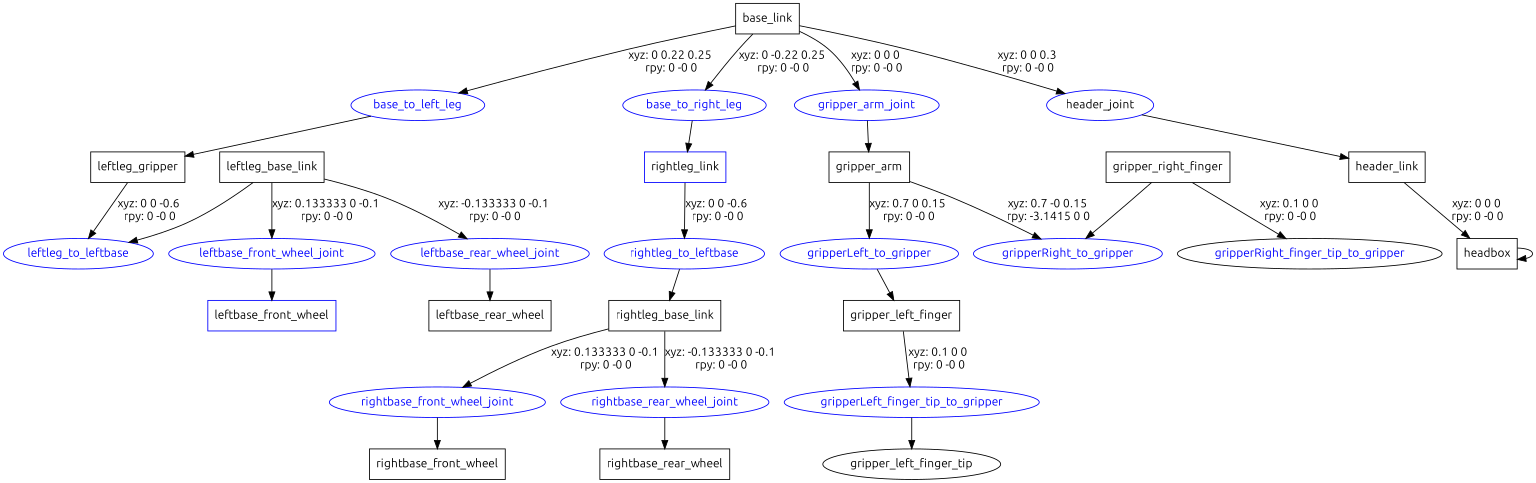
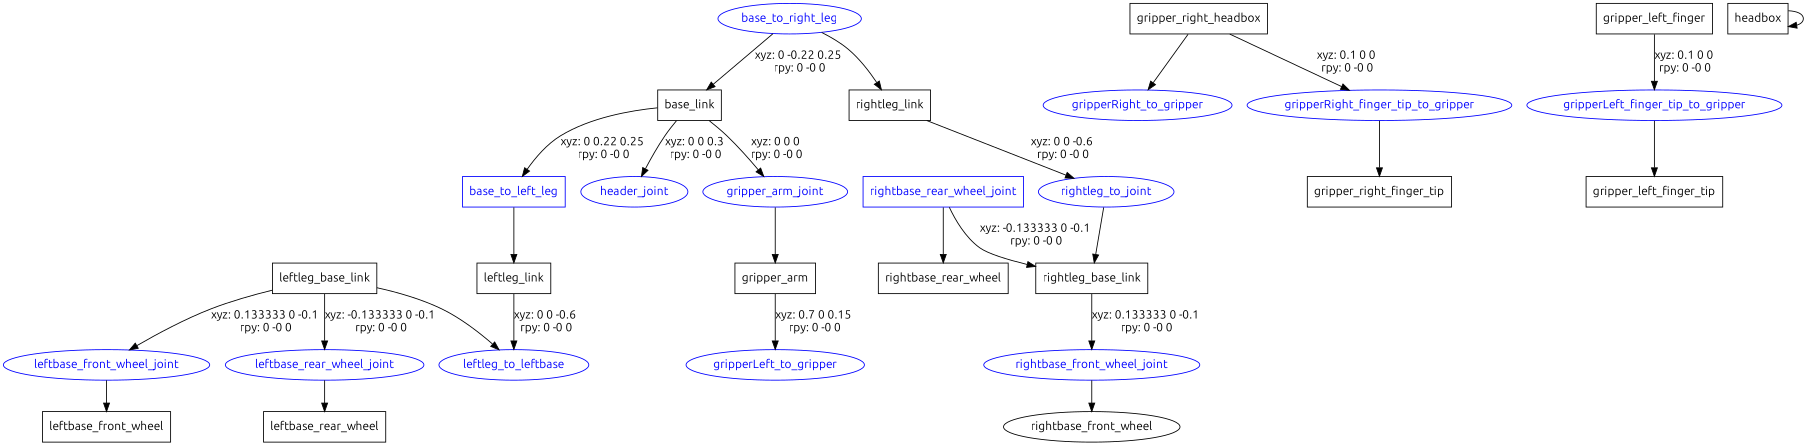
(731, 58) -> (743, 59)
(418, 105) -> (514, 192)
(1100, 105) -> (634, 192)
(138, 167) -> (514, 278)
(685, 167) -> (890, 105)
(1168, 167) -> (1199, 19)
(1387, 167) -> none
none -> (1379, 192)
(972, 206) -> none
(684, 254) -> (1106, 192)
(1310, 254) -> (1379, 105)
(883, 281) -> none
(272, 316) -> (107, 427)
(665, 355) -> (979, 248)
(665, 402) -> (943, 192)
(437, 464) -> (1092, 427)
(912, 464) -> (1654, 192)
